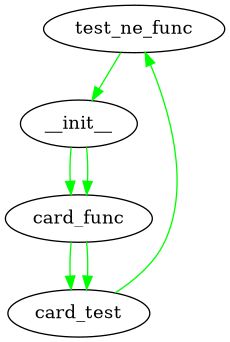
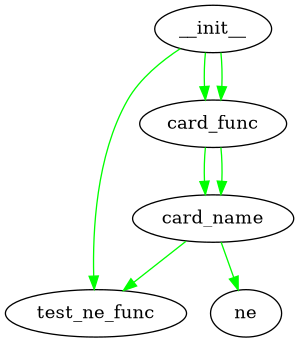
(110, 71) -> (108, 150)
(79, 313) -> (213, 219)
none -> (246, 313)
